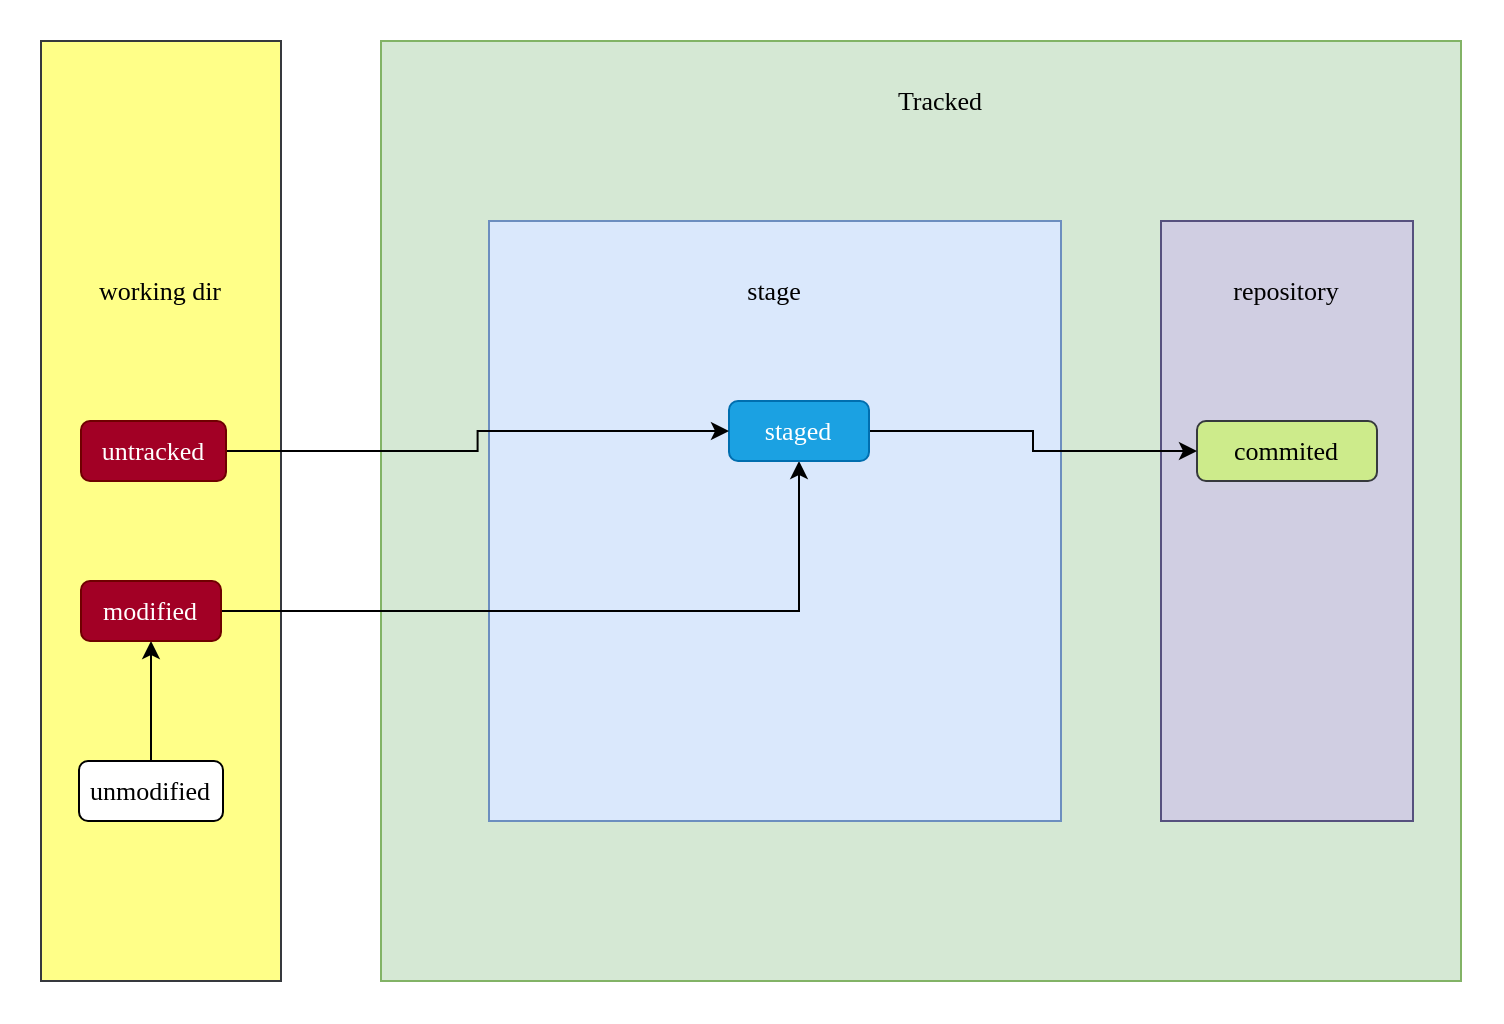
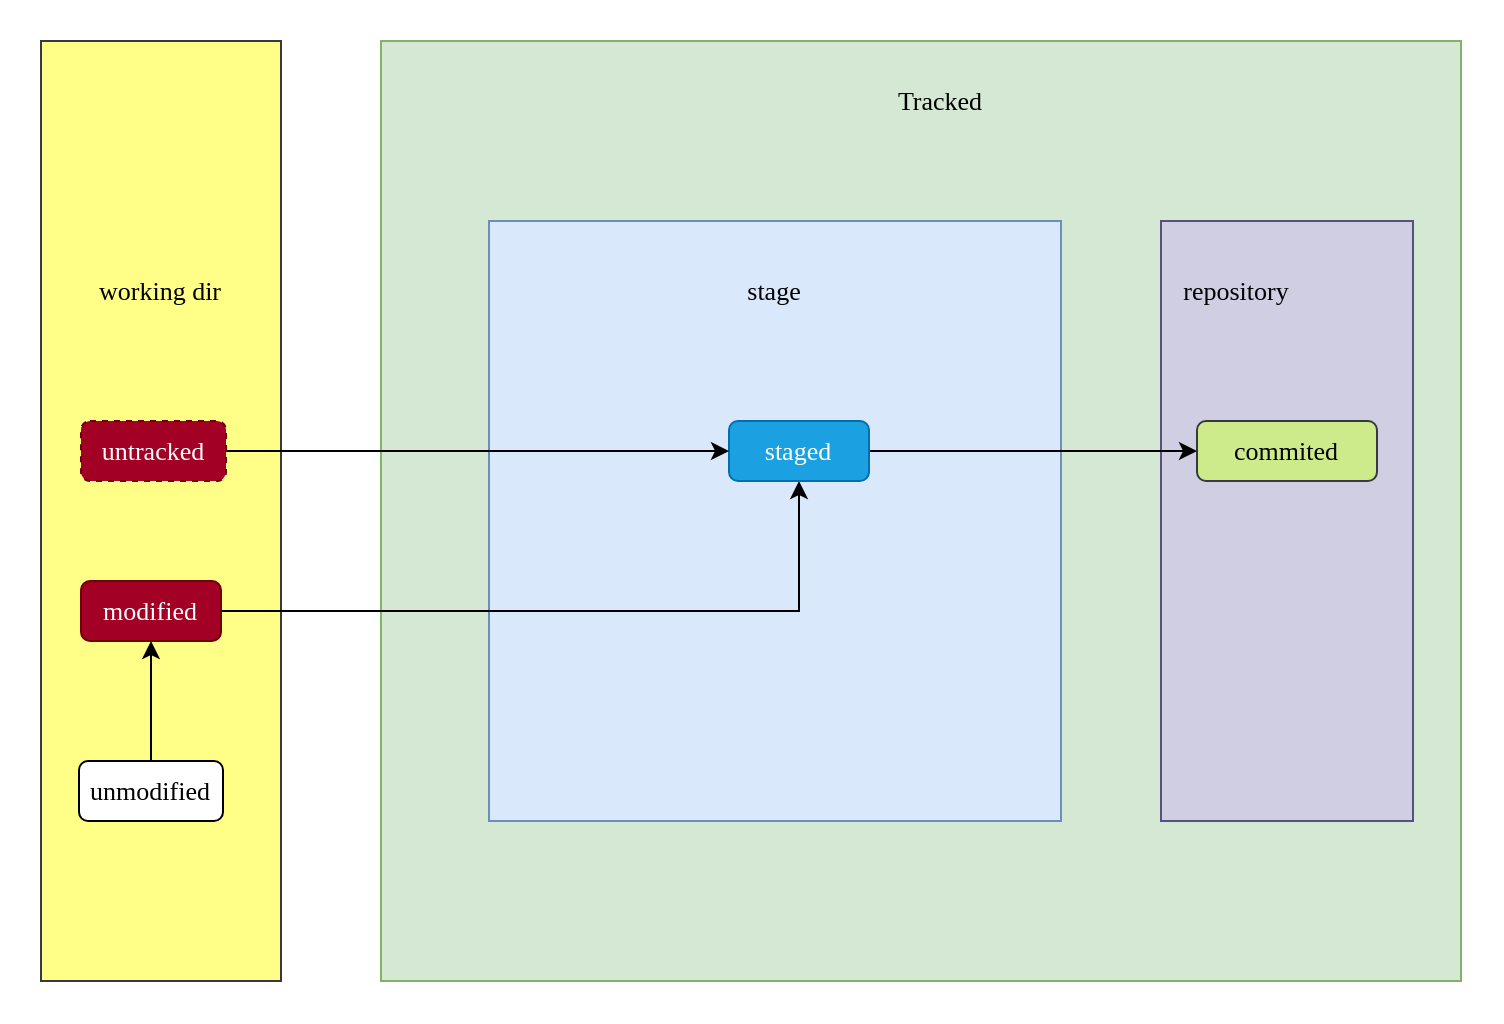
(1287, 291) -> (1237, 291)
(799, 431) -> (799, 451)
(154, 451) -> (154, 451)
